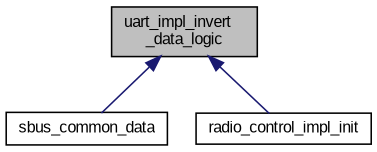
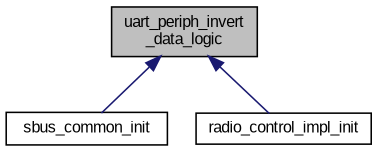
(184, 32) -> (184, 32)
(87, 129) -> (87, 129)
